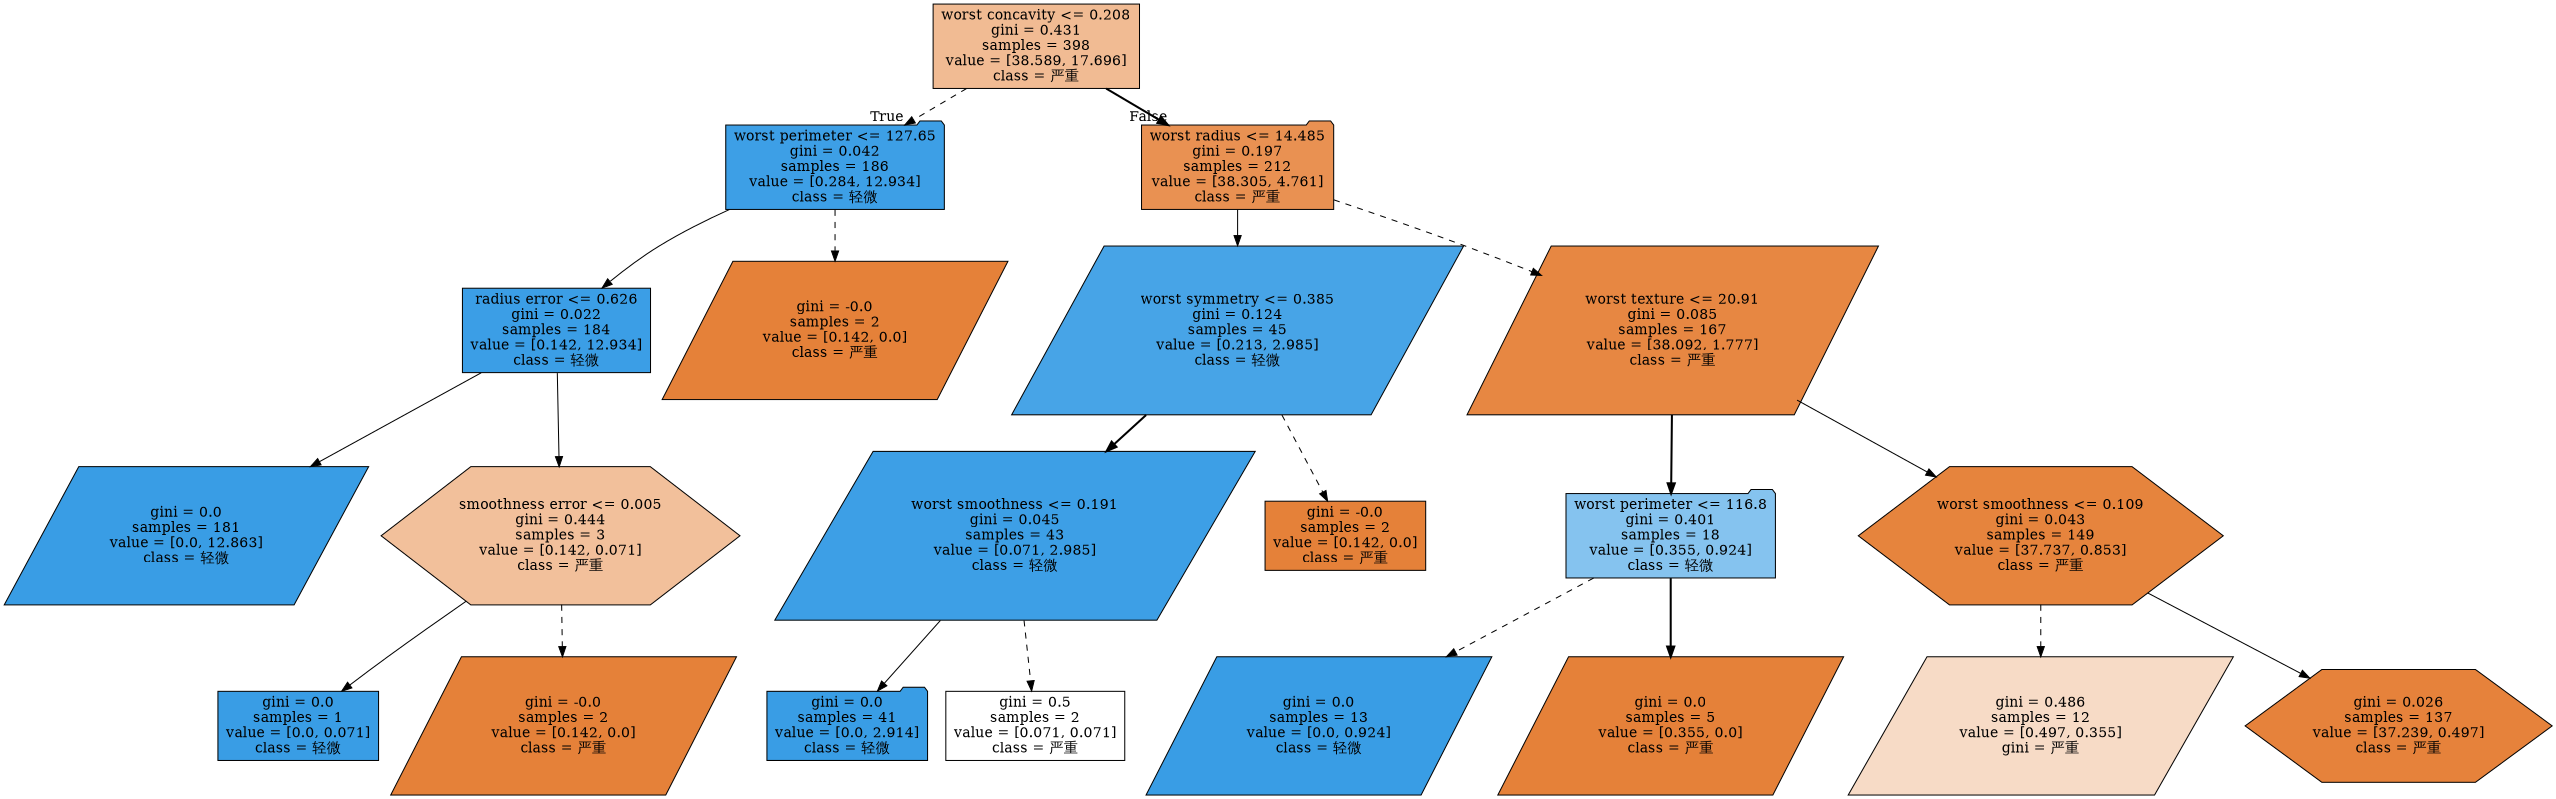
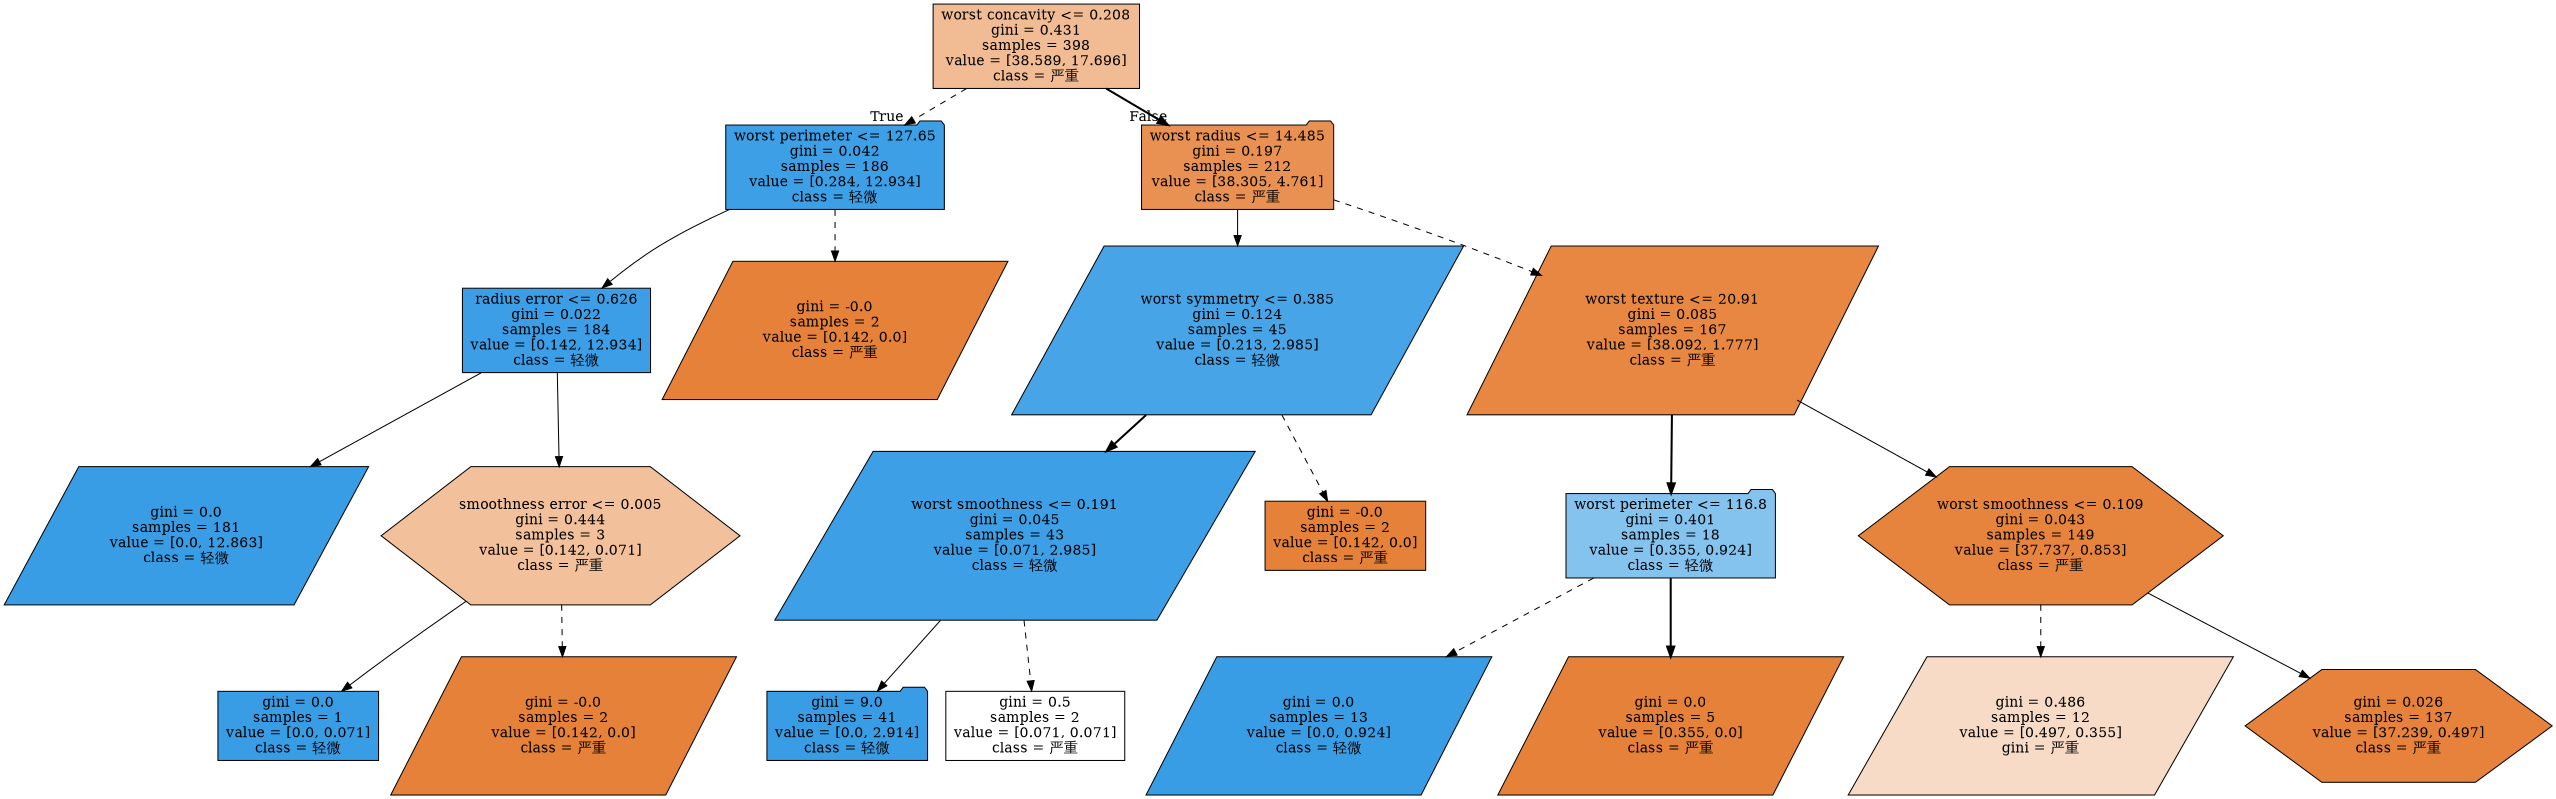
(847, 726) -> (847, 726)
